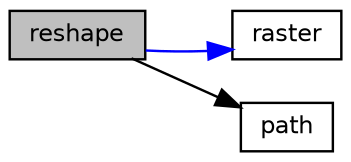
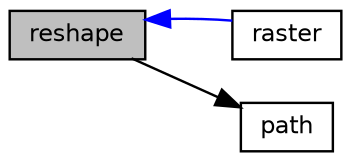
(177, 51) -> (201, 19)
